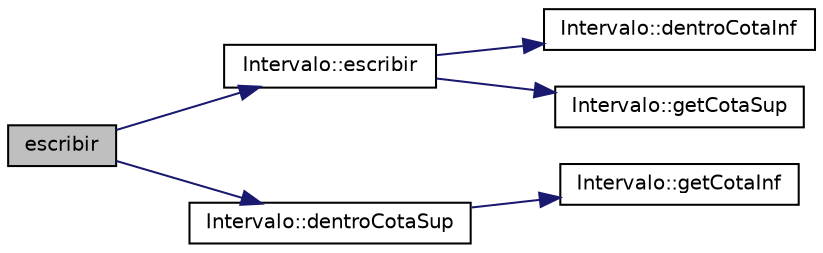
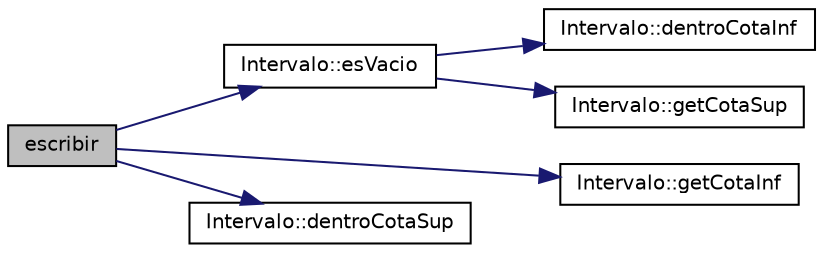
(330, 66) -> (330, 66)
(506, 204) -> (328, 162)
